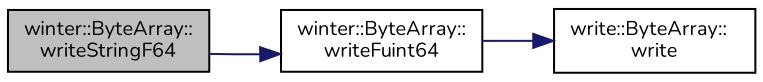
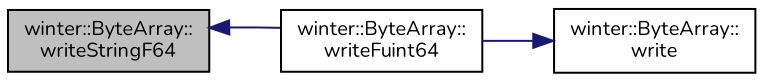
(655, 41) -> (655, 41)
(235, 54) -> (255, 27)
